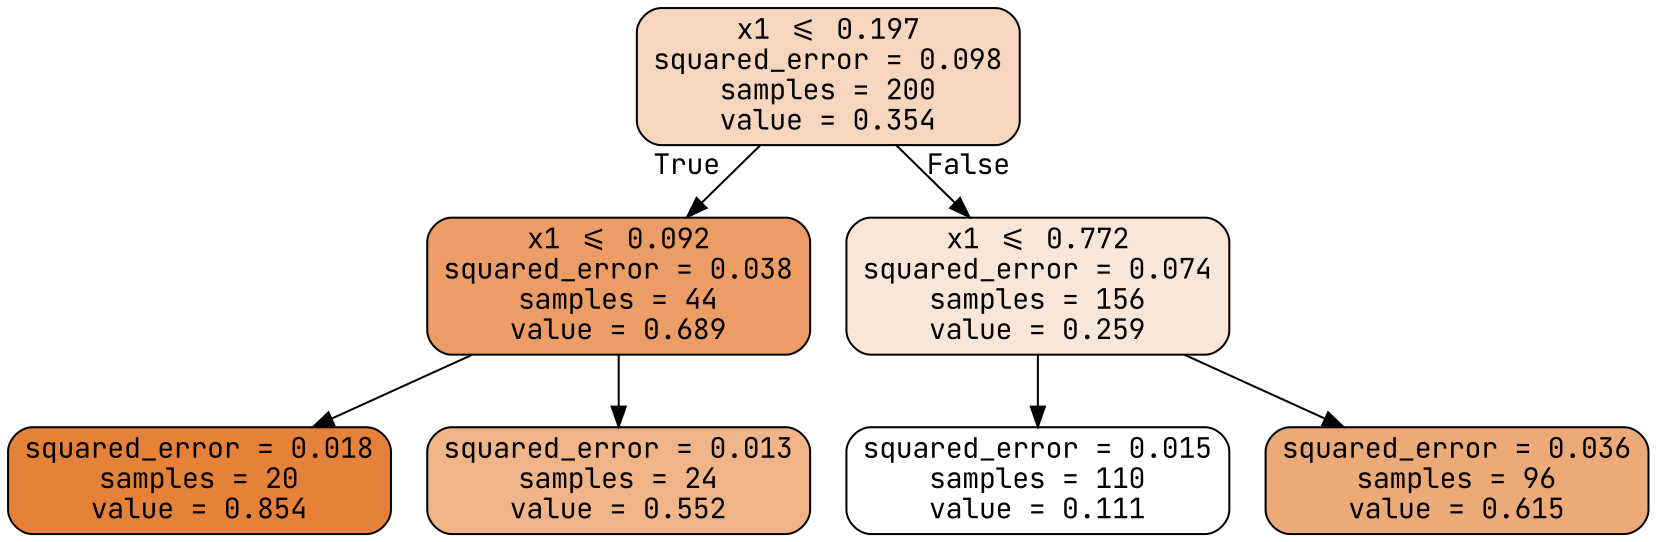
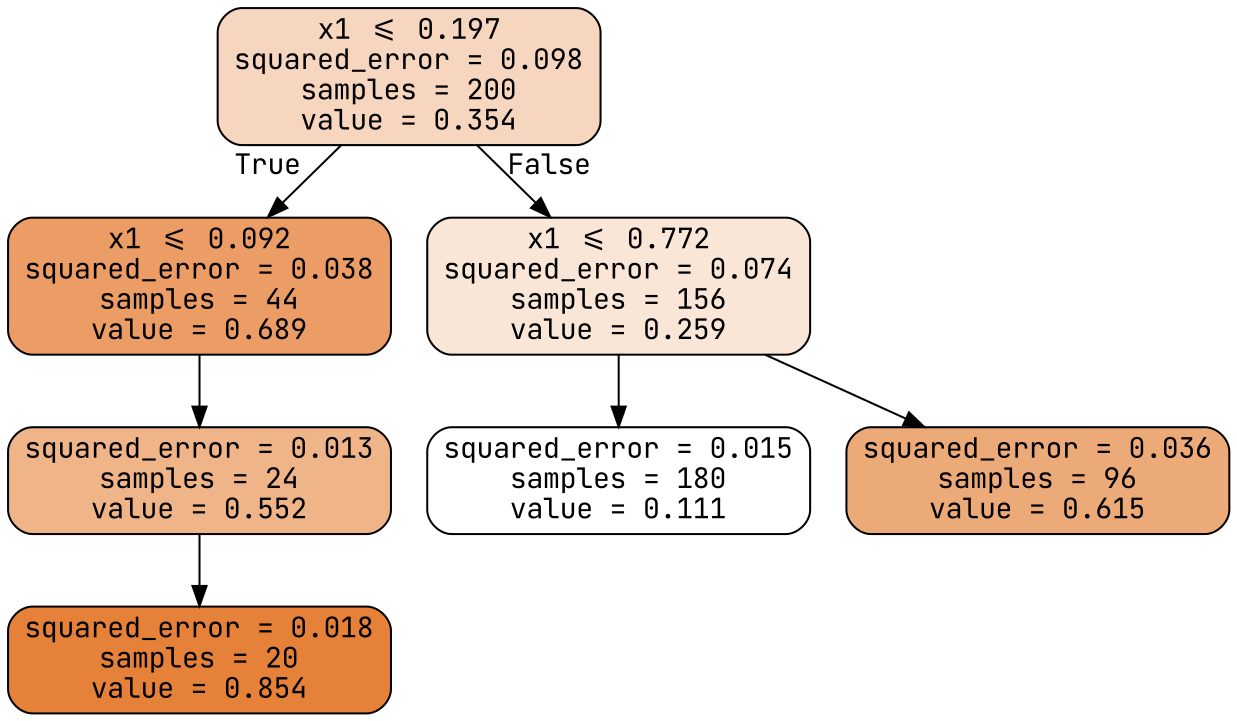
(402, 387) -> (200, 560)
(1038, 481) -> (619, 481)
